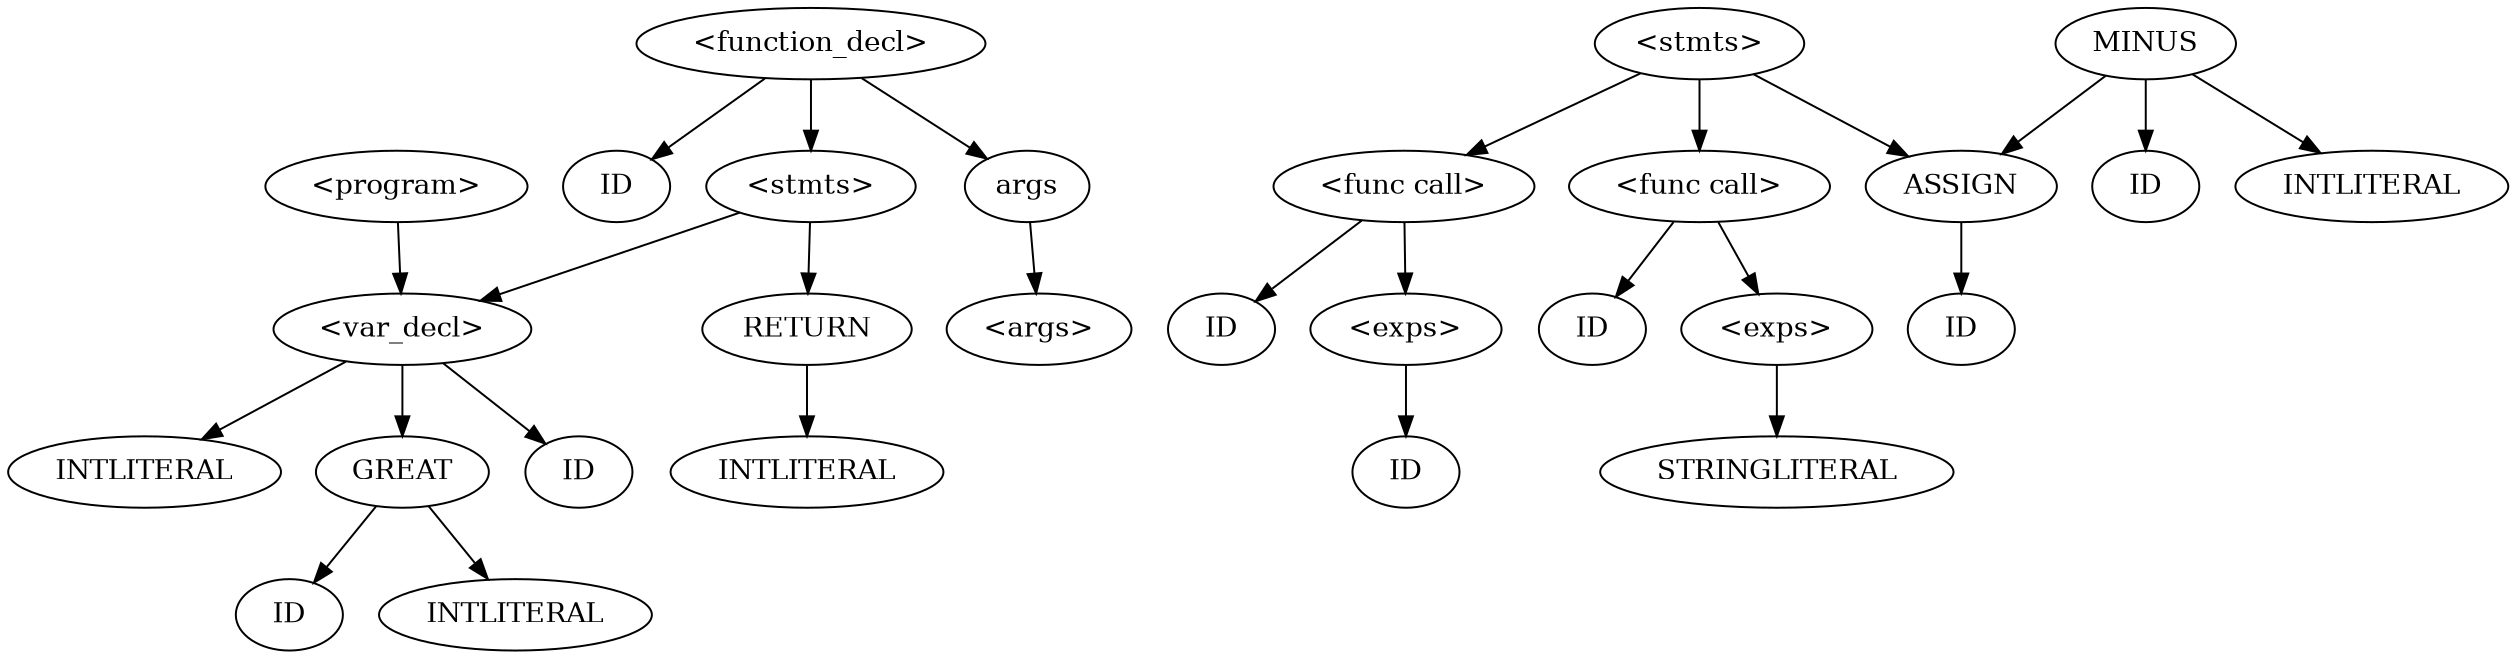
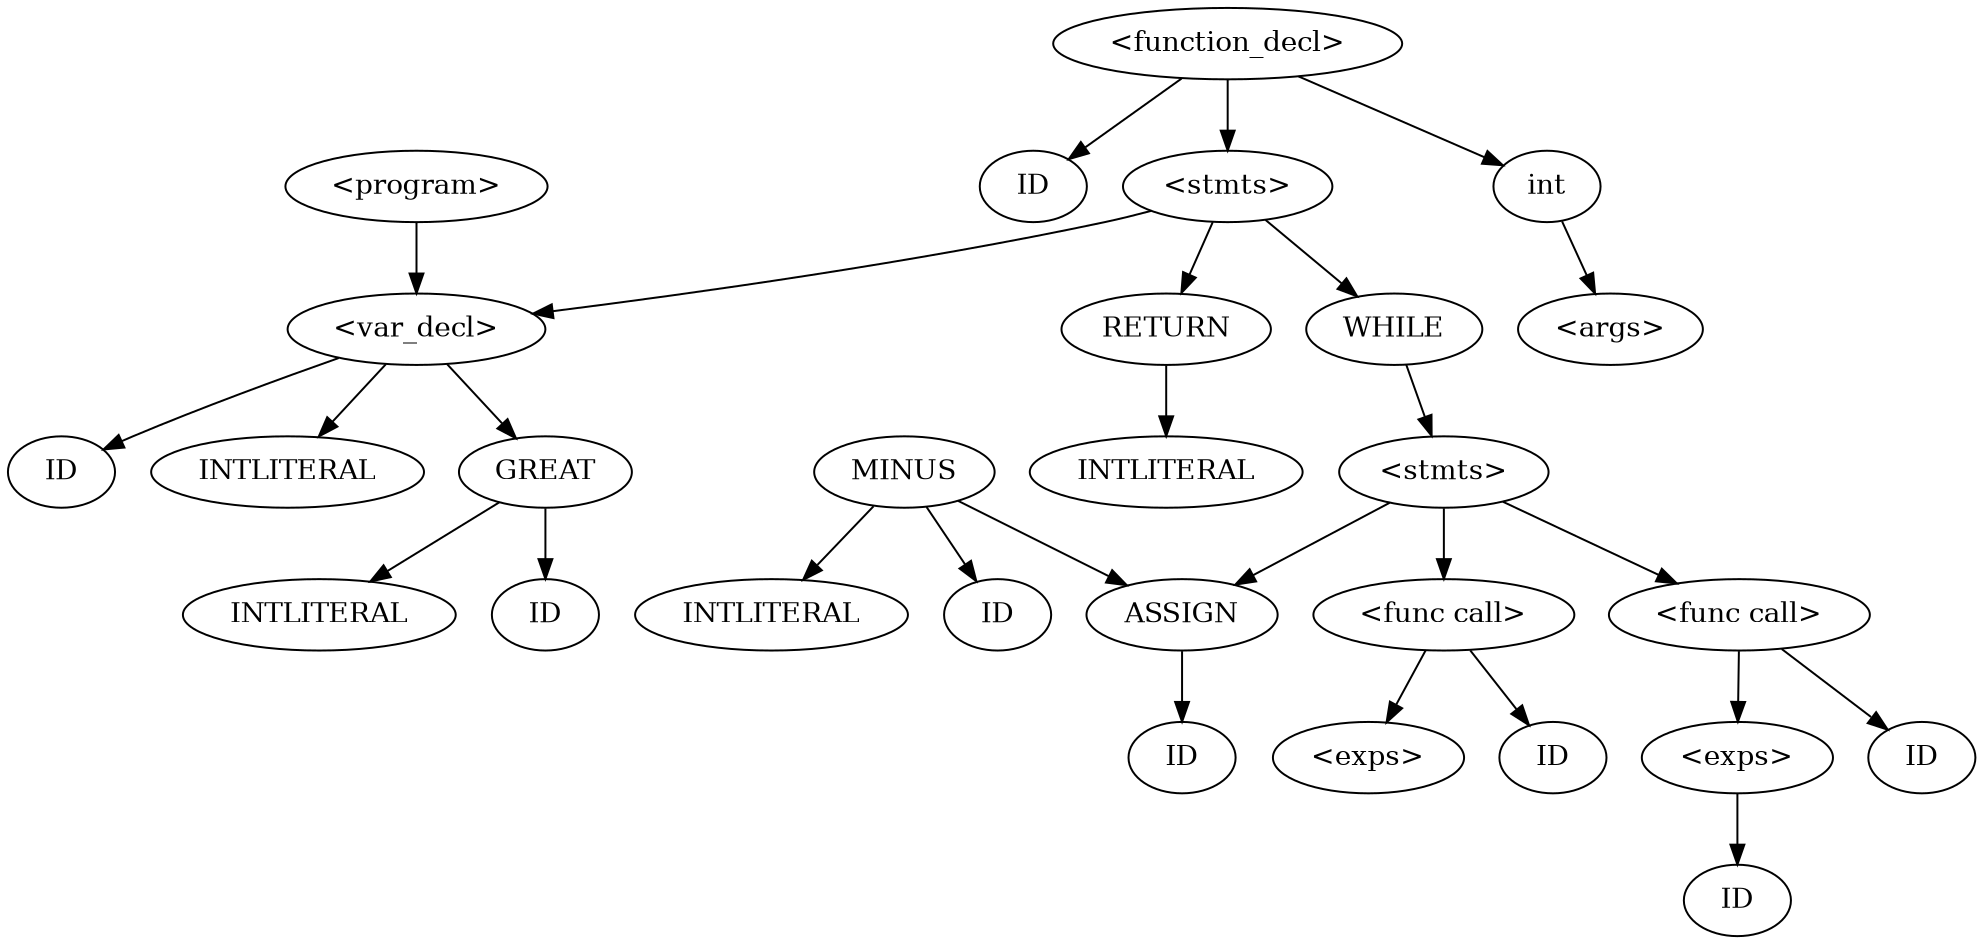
(1027, 186) -> (1547, 186)
none -> (1394, 329)
(1777, 472) -> none
